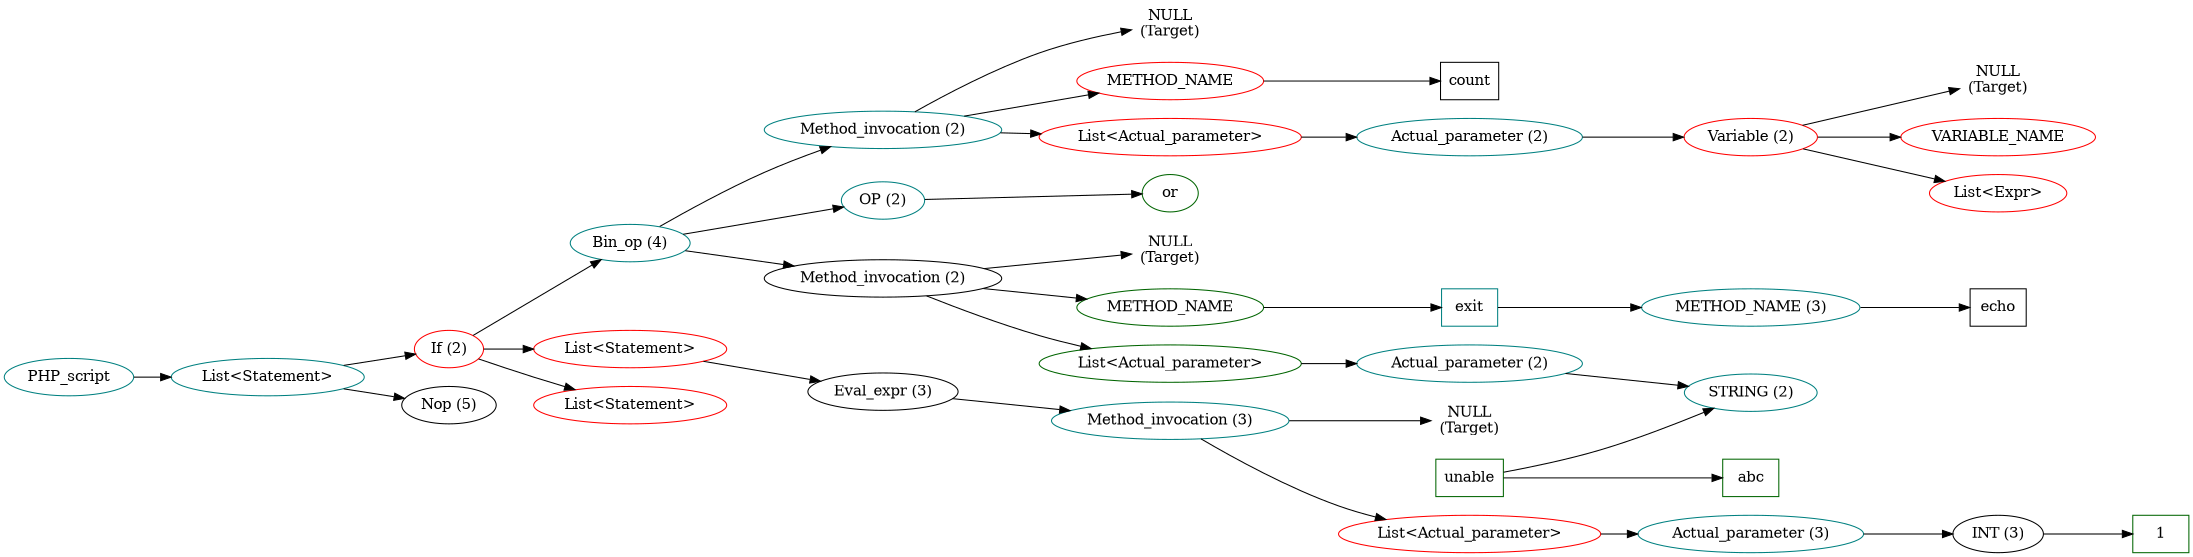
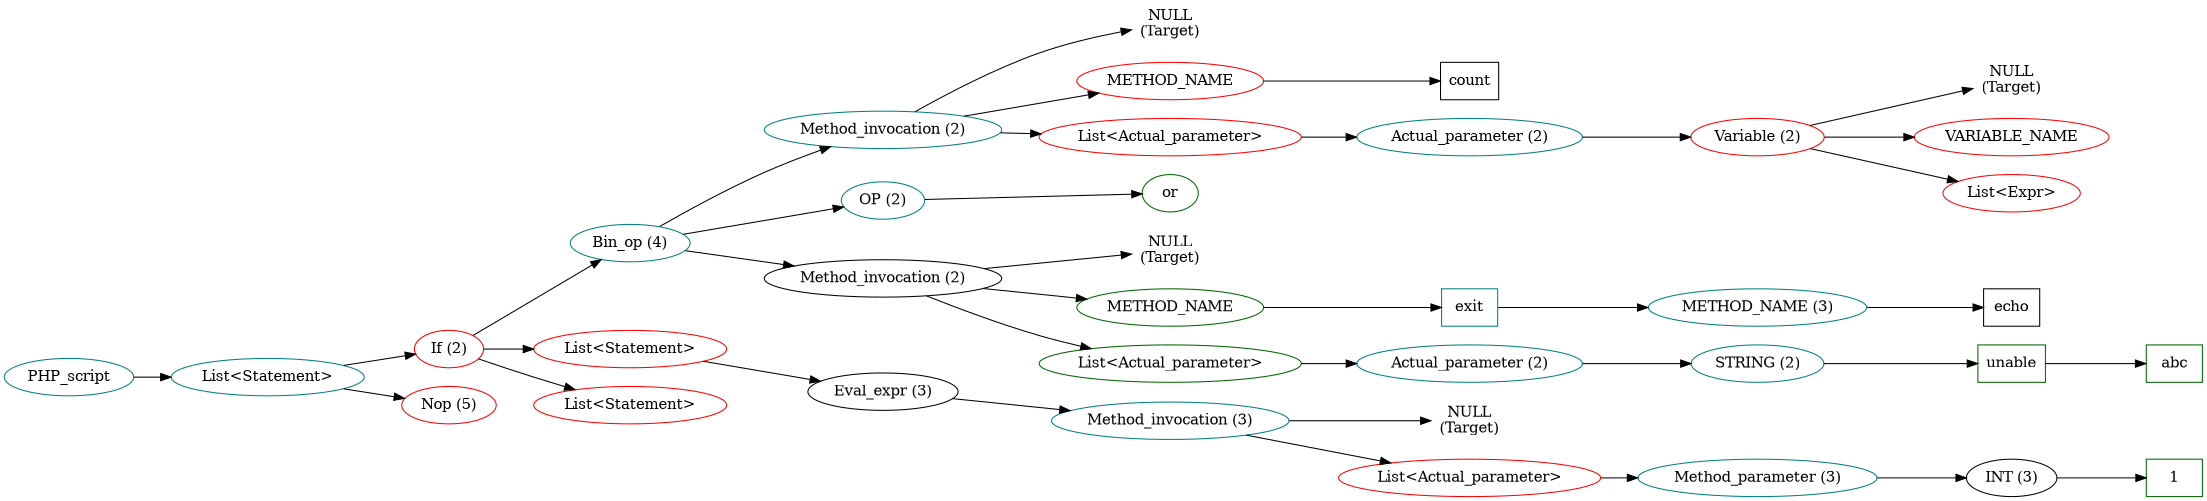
(449, 405) -> (449, 405)
(1606, 448) -> (1895, 364)
(1751, 534) -> (1757, 478)
